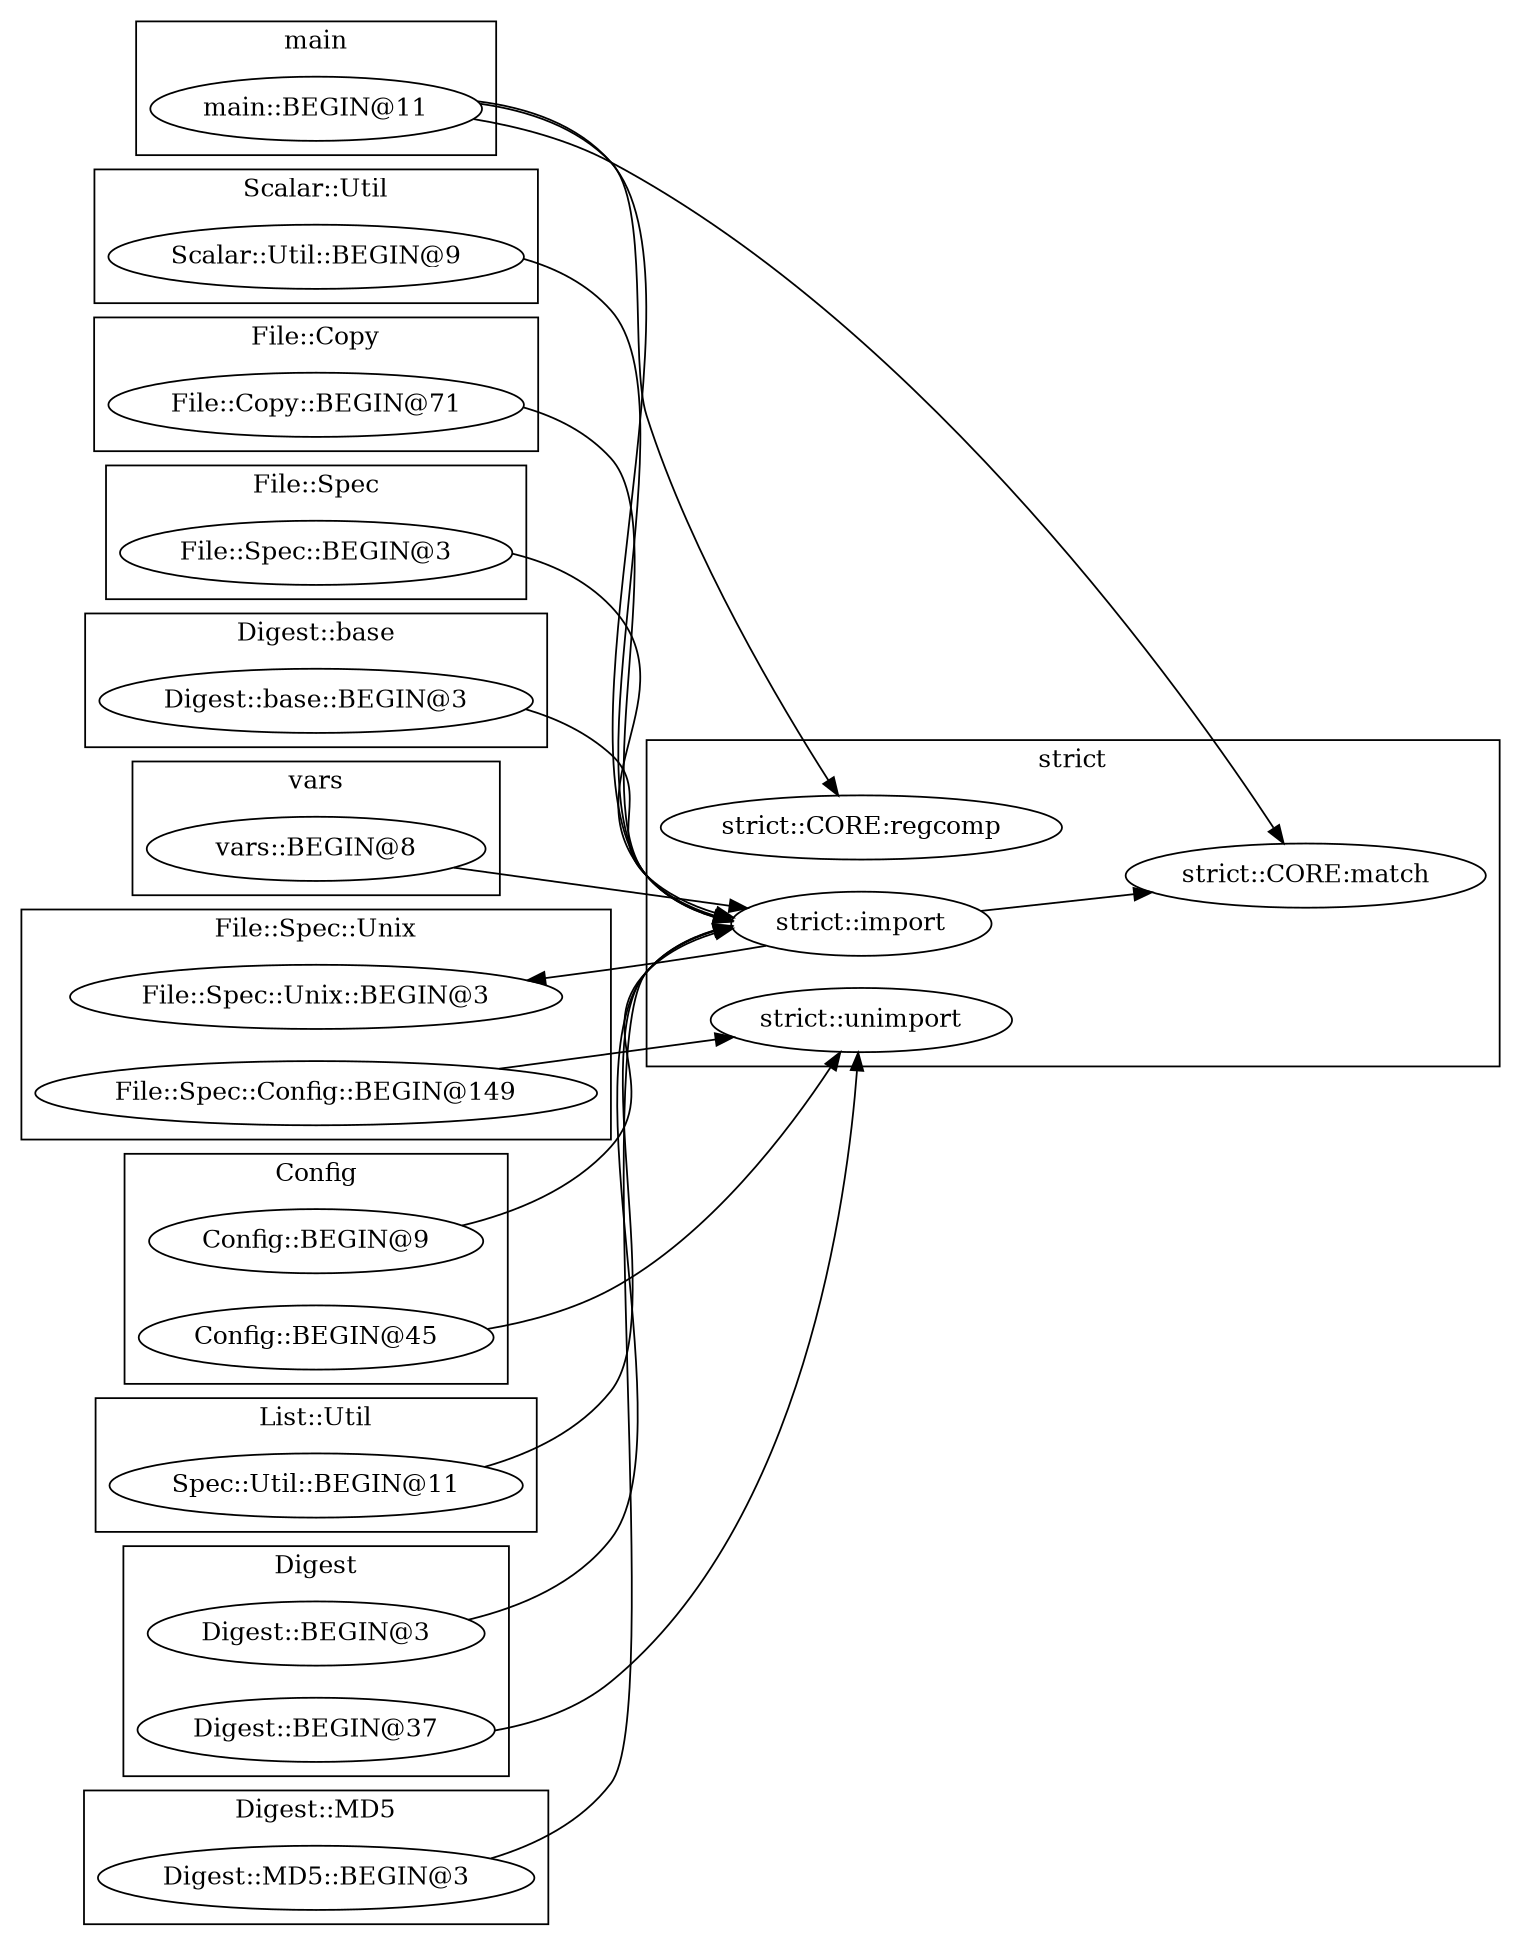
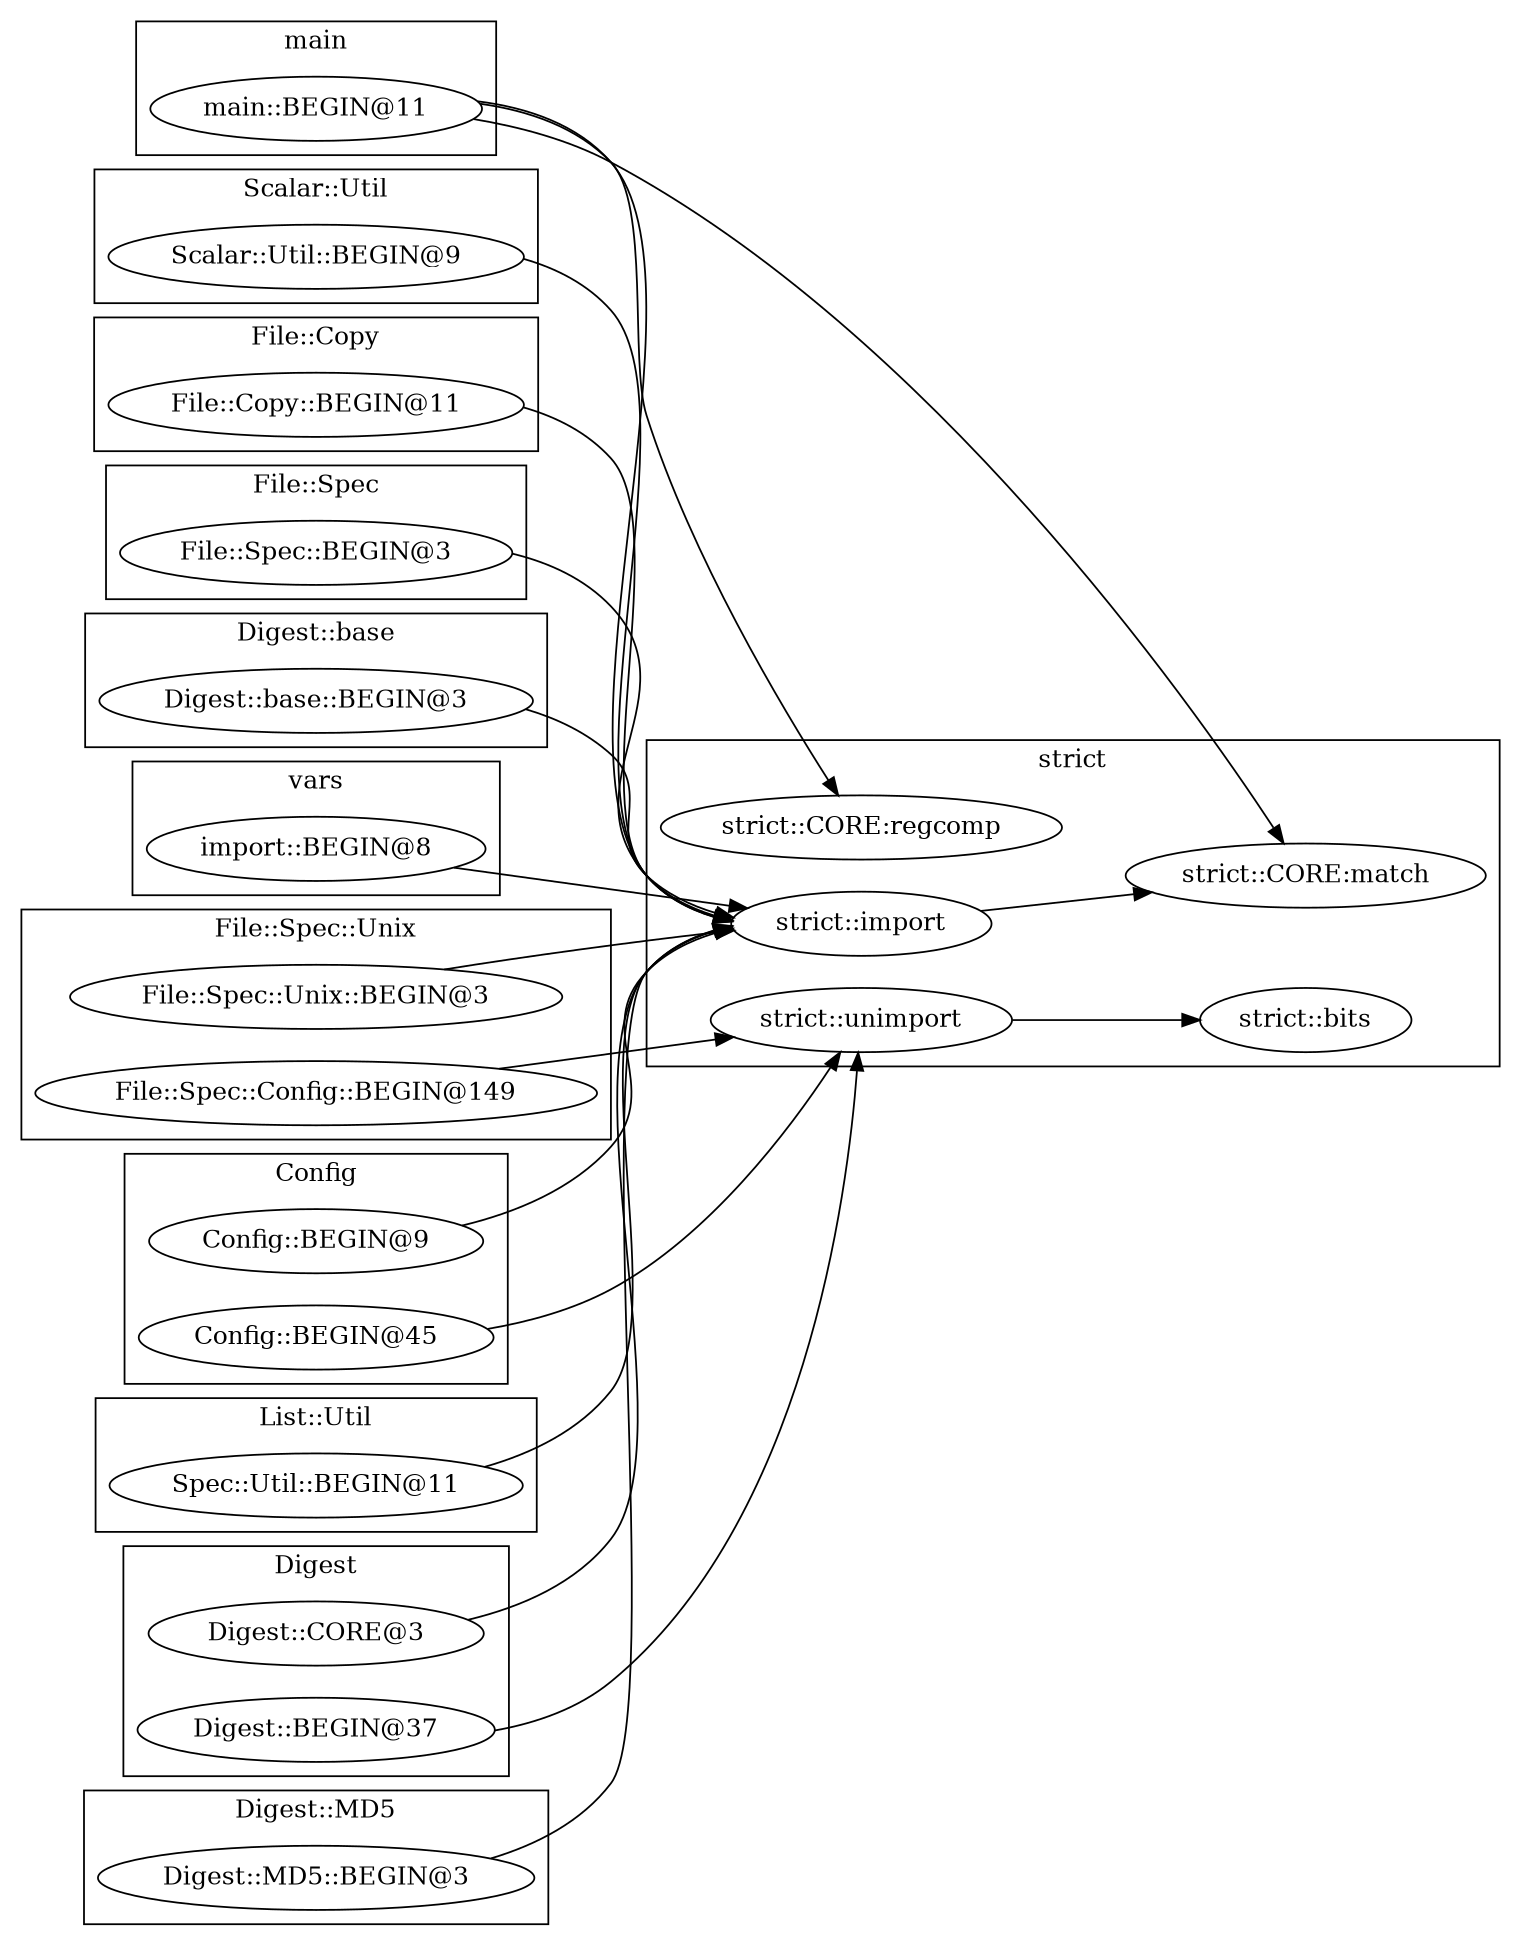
(316, 405) -> (316, 405)
(316, 849) -> (316, 849)
(634, 966) -> (580, 950)
none -> (1306, 1020)
(316, 1634) -> (316, 1634)
